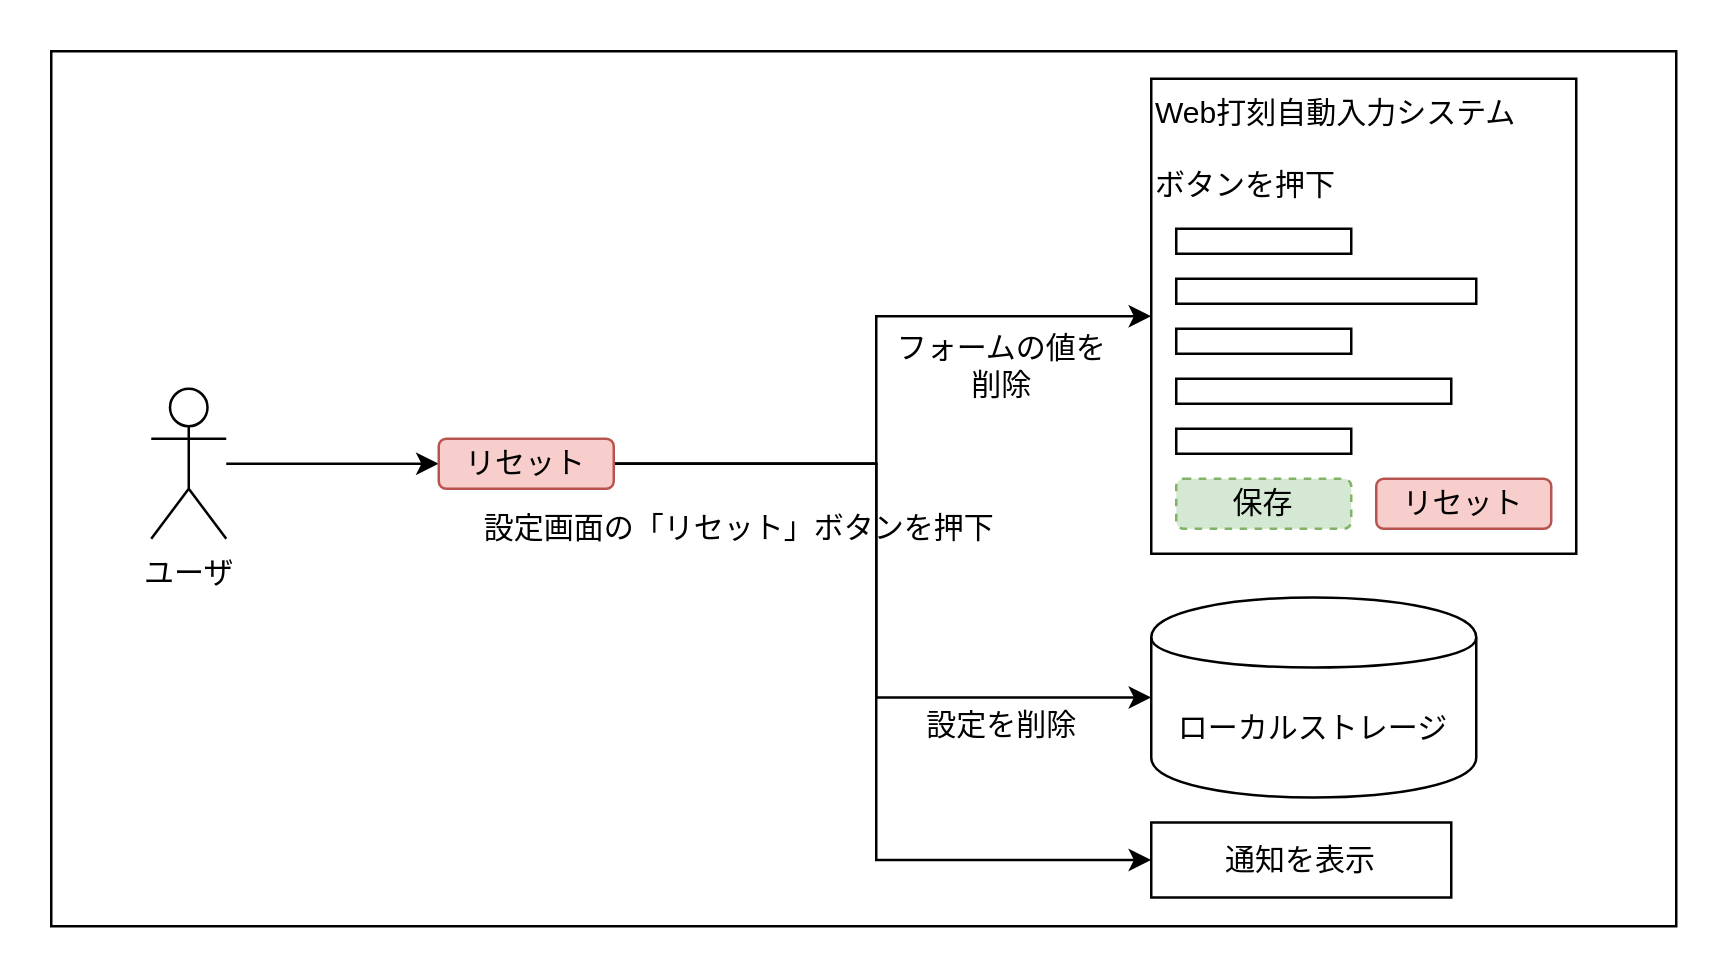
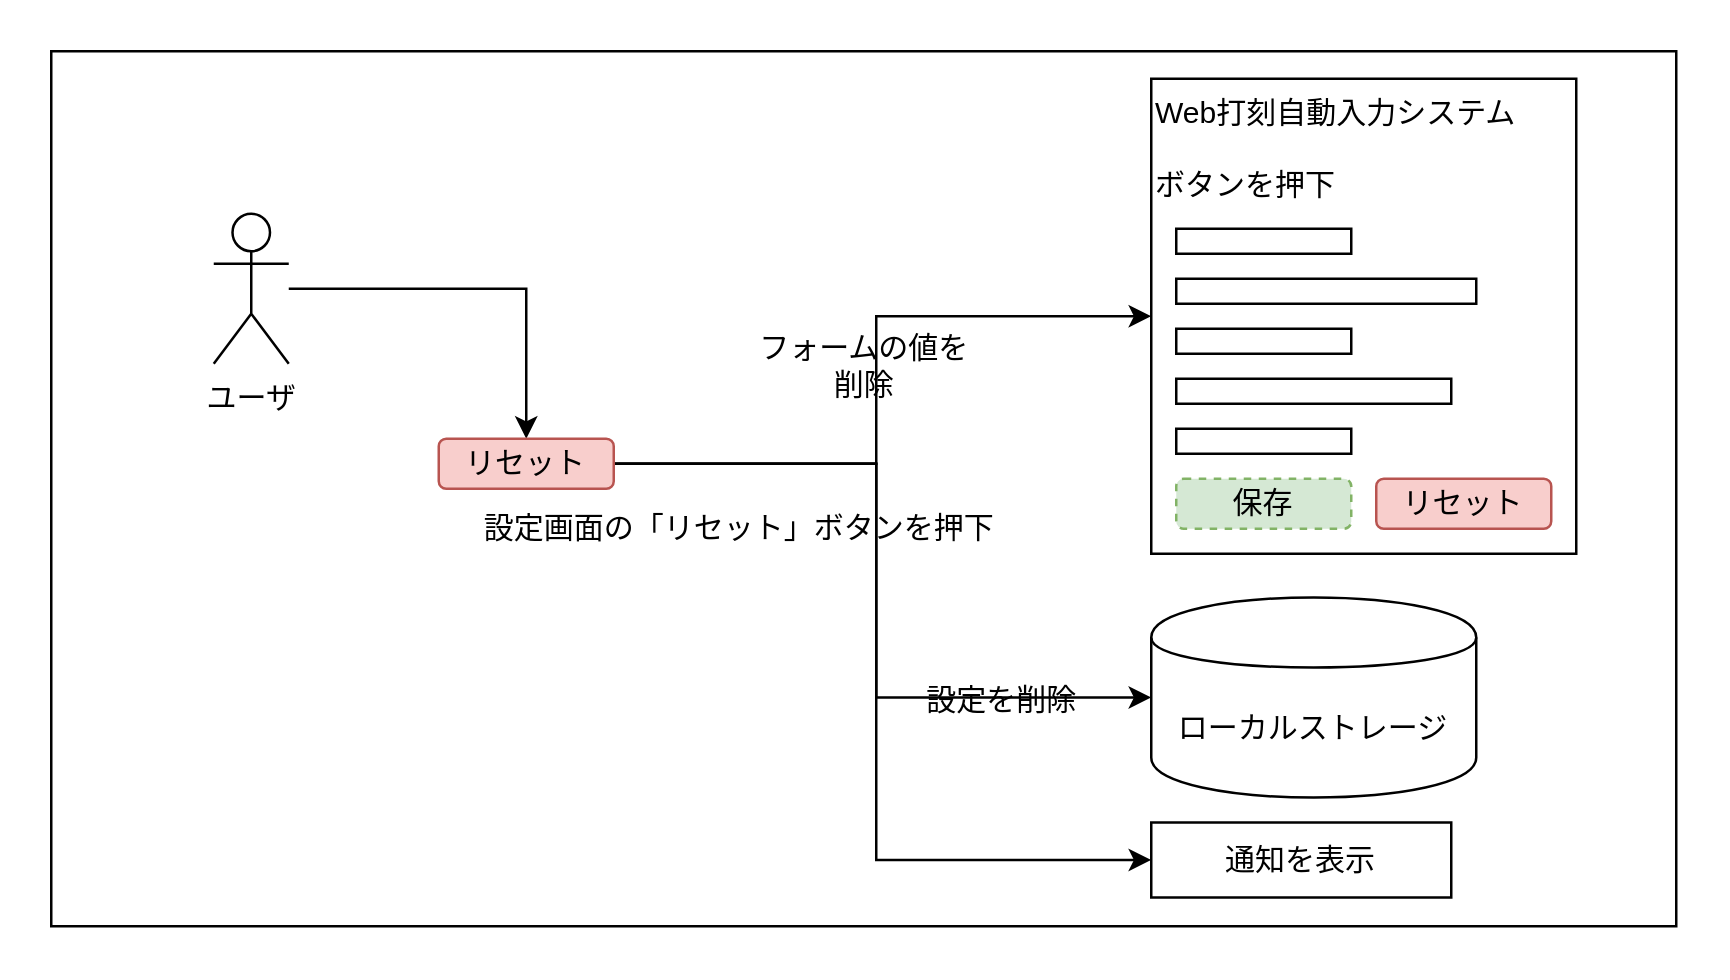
(1001, 366) -> (864, 366)
(189, 464) -> (251, 289)
(1001, 726) -> (1001, 701)
